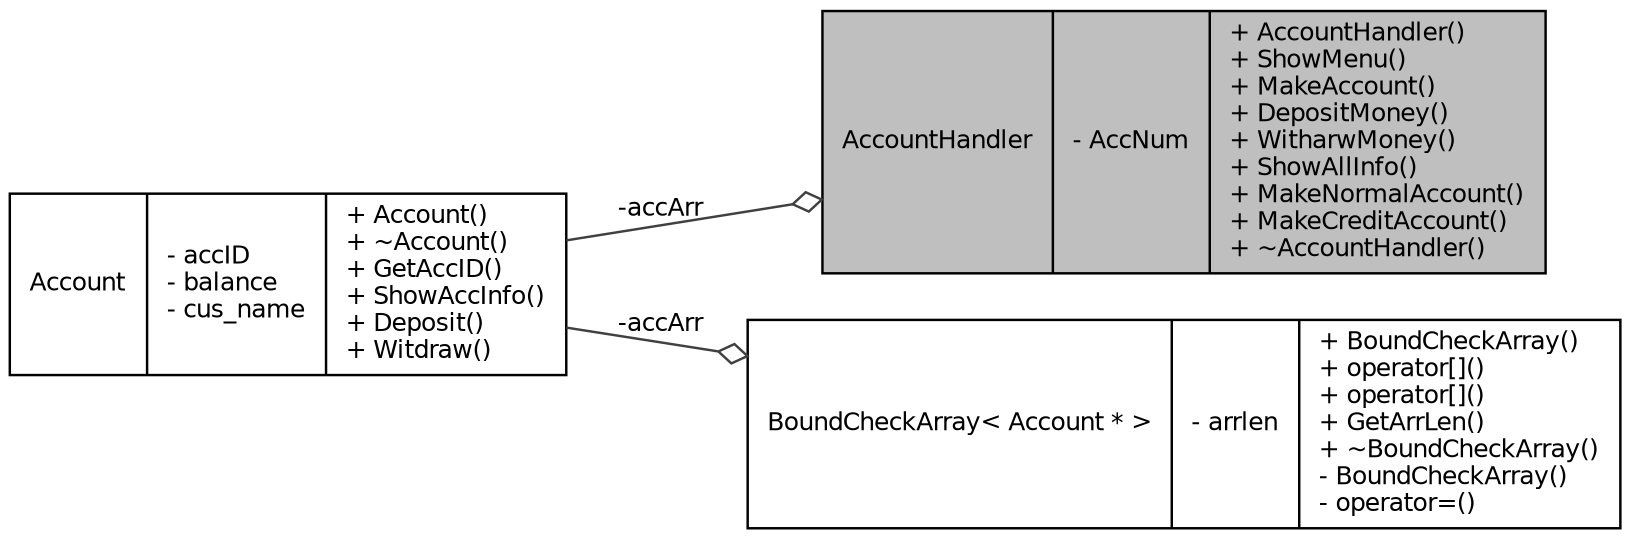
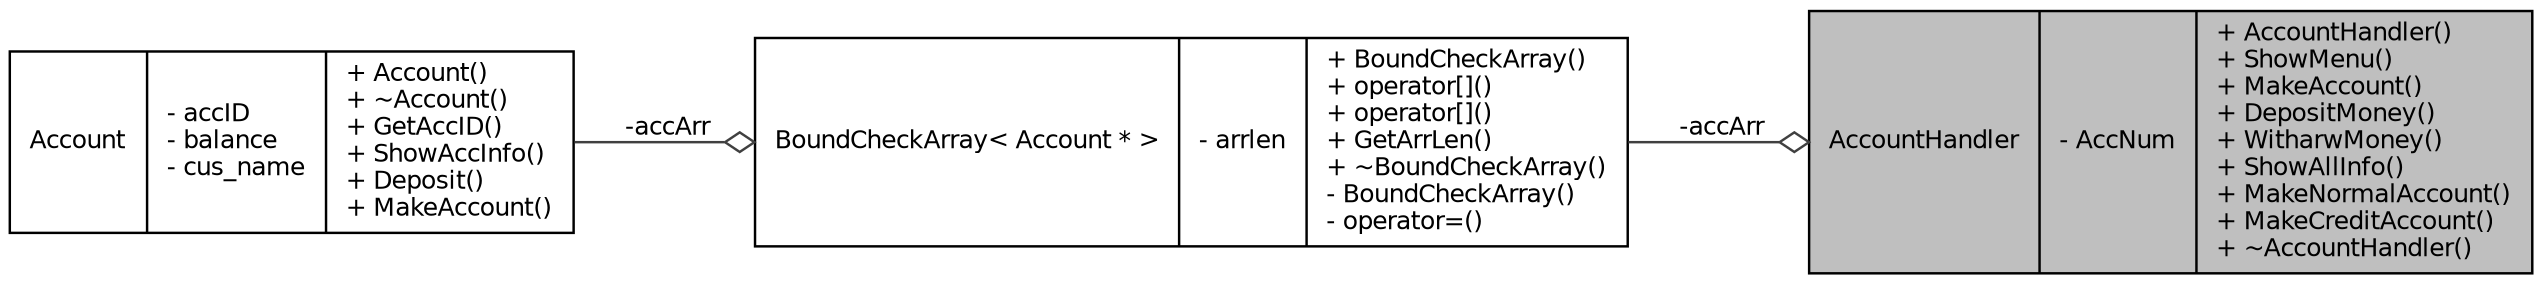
(679, 222) -> (1704, 142)
(419, 351) -> (450, 208)
